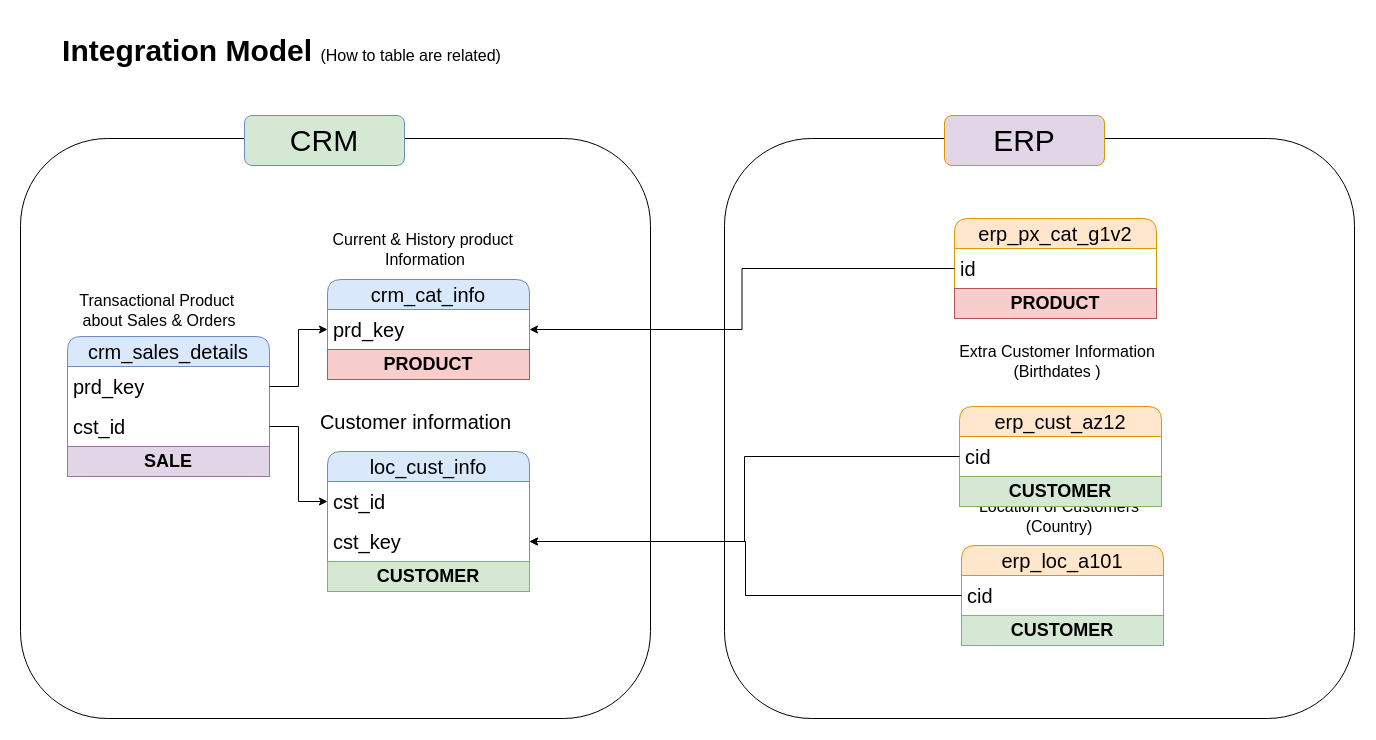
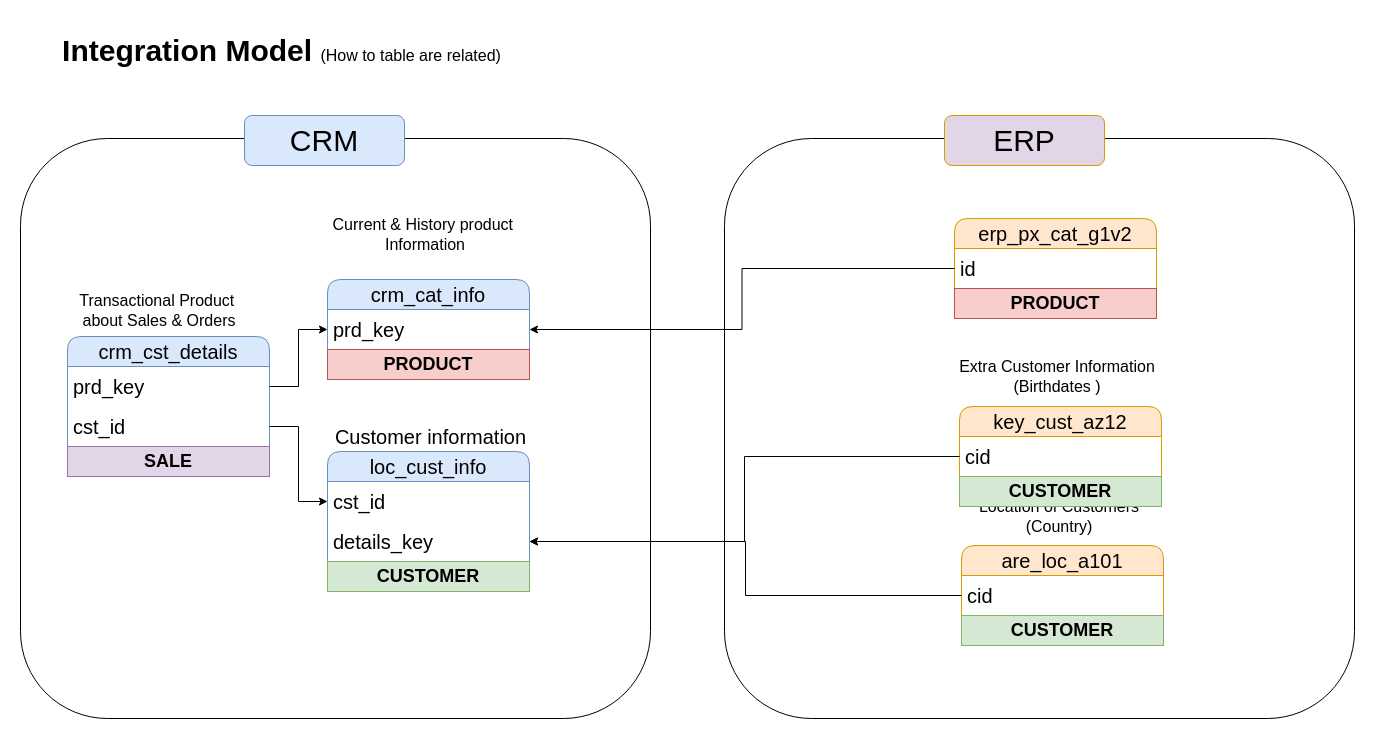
(325, 141) -> (325, 141)
(426, 250) -> (426, 235)
(169, 352) -> (169, 352)
(1058, 362) -> (1058, 377)
(416, 422) -> (431, 437)
(1061, 422) -> (1061, 422)
(373, 542) -> (390, 542)
(1063, 561) -> (1063, 561)
